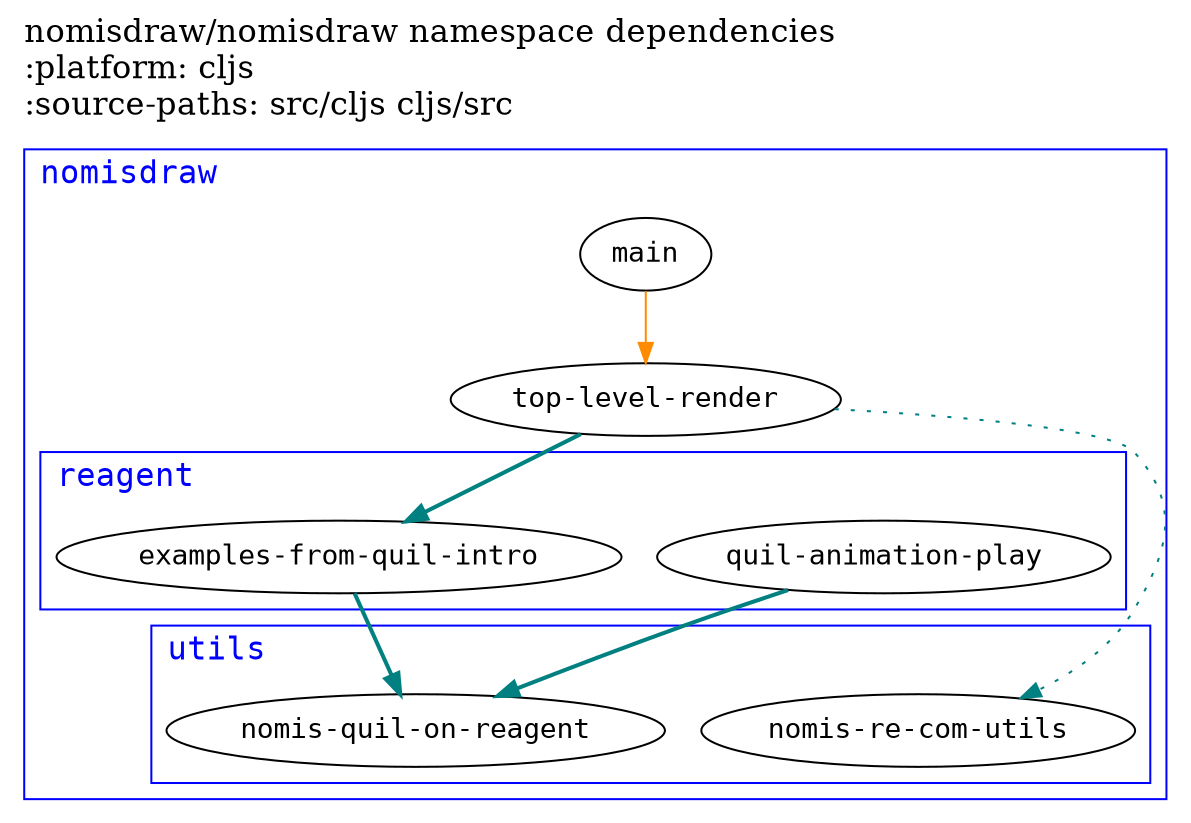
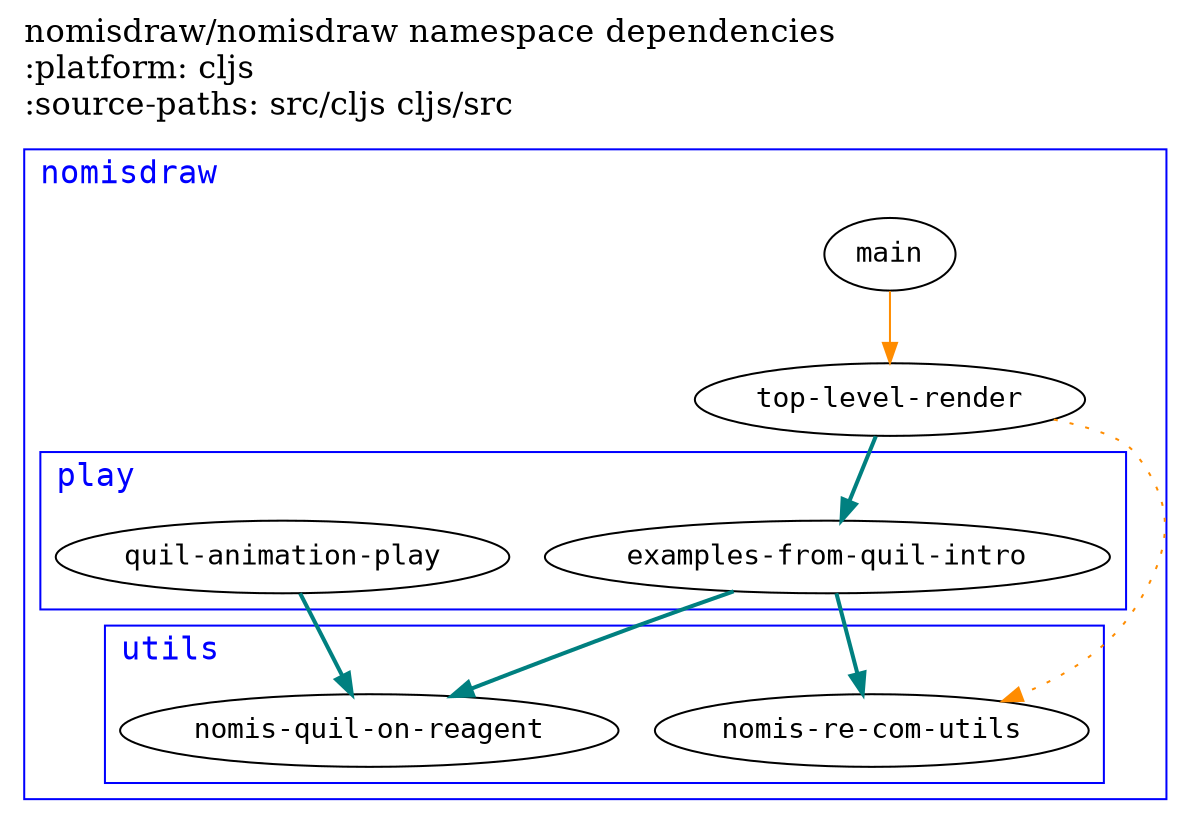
(1141, 461) -> (1152, 576)
(126, 478) -> (97, 478)
none -> (848, 640)
